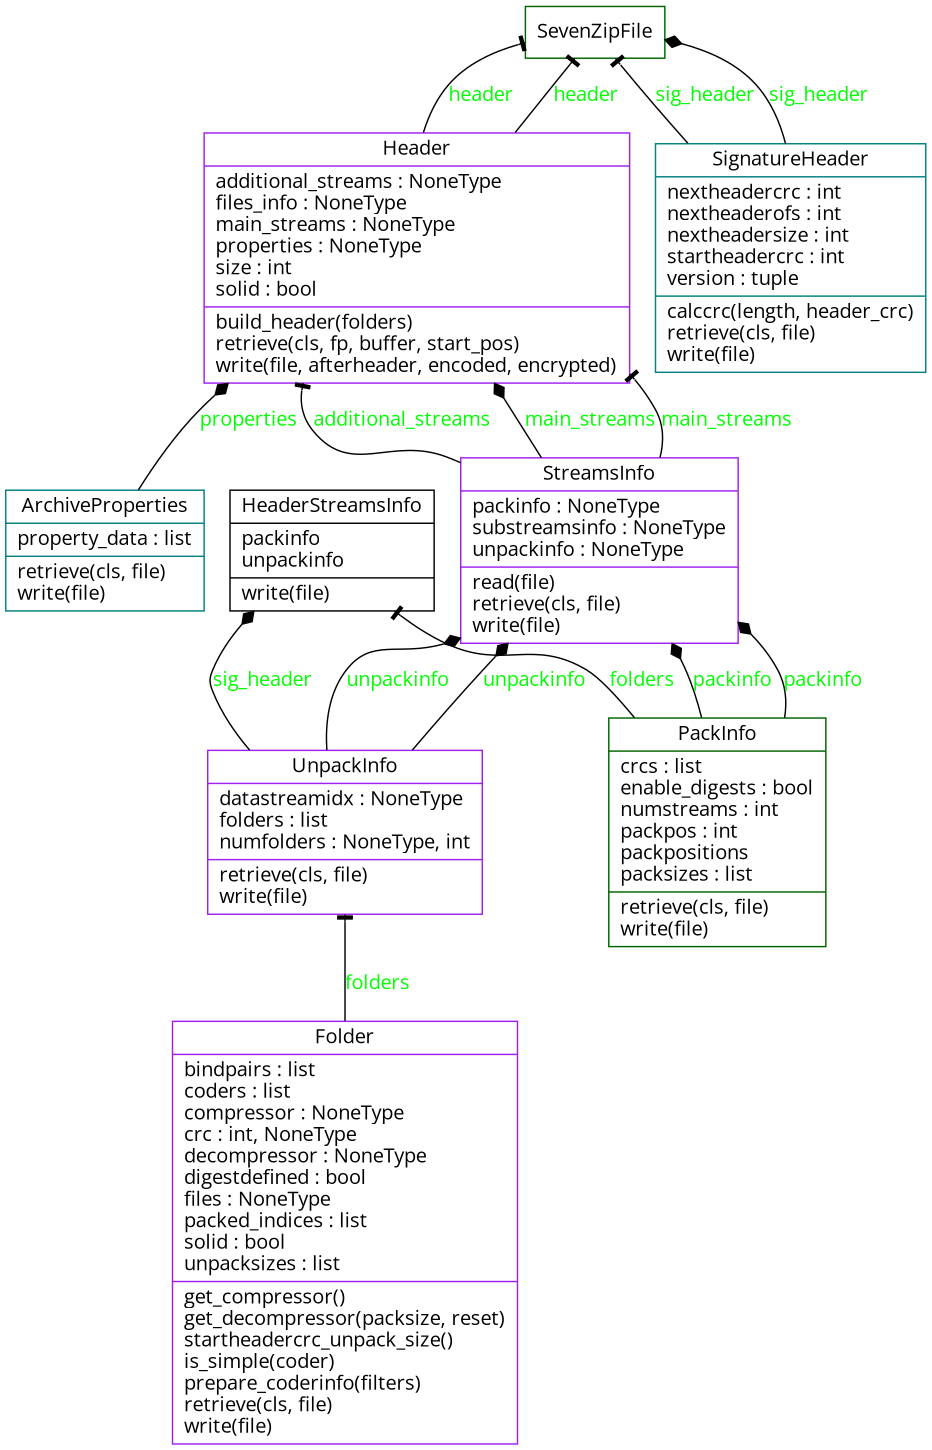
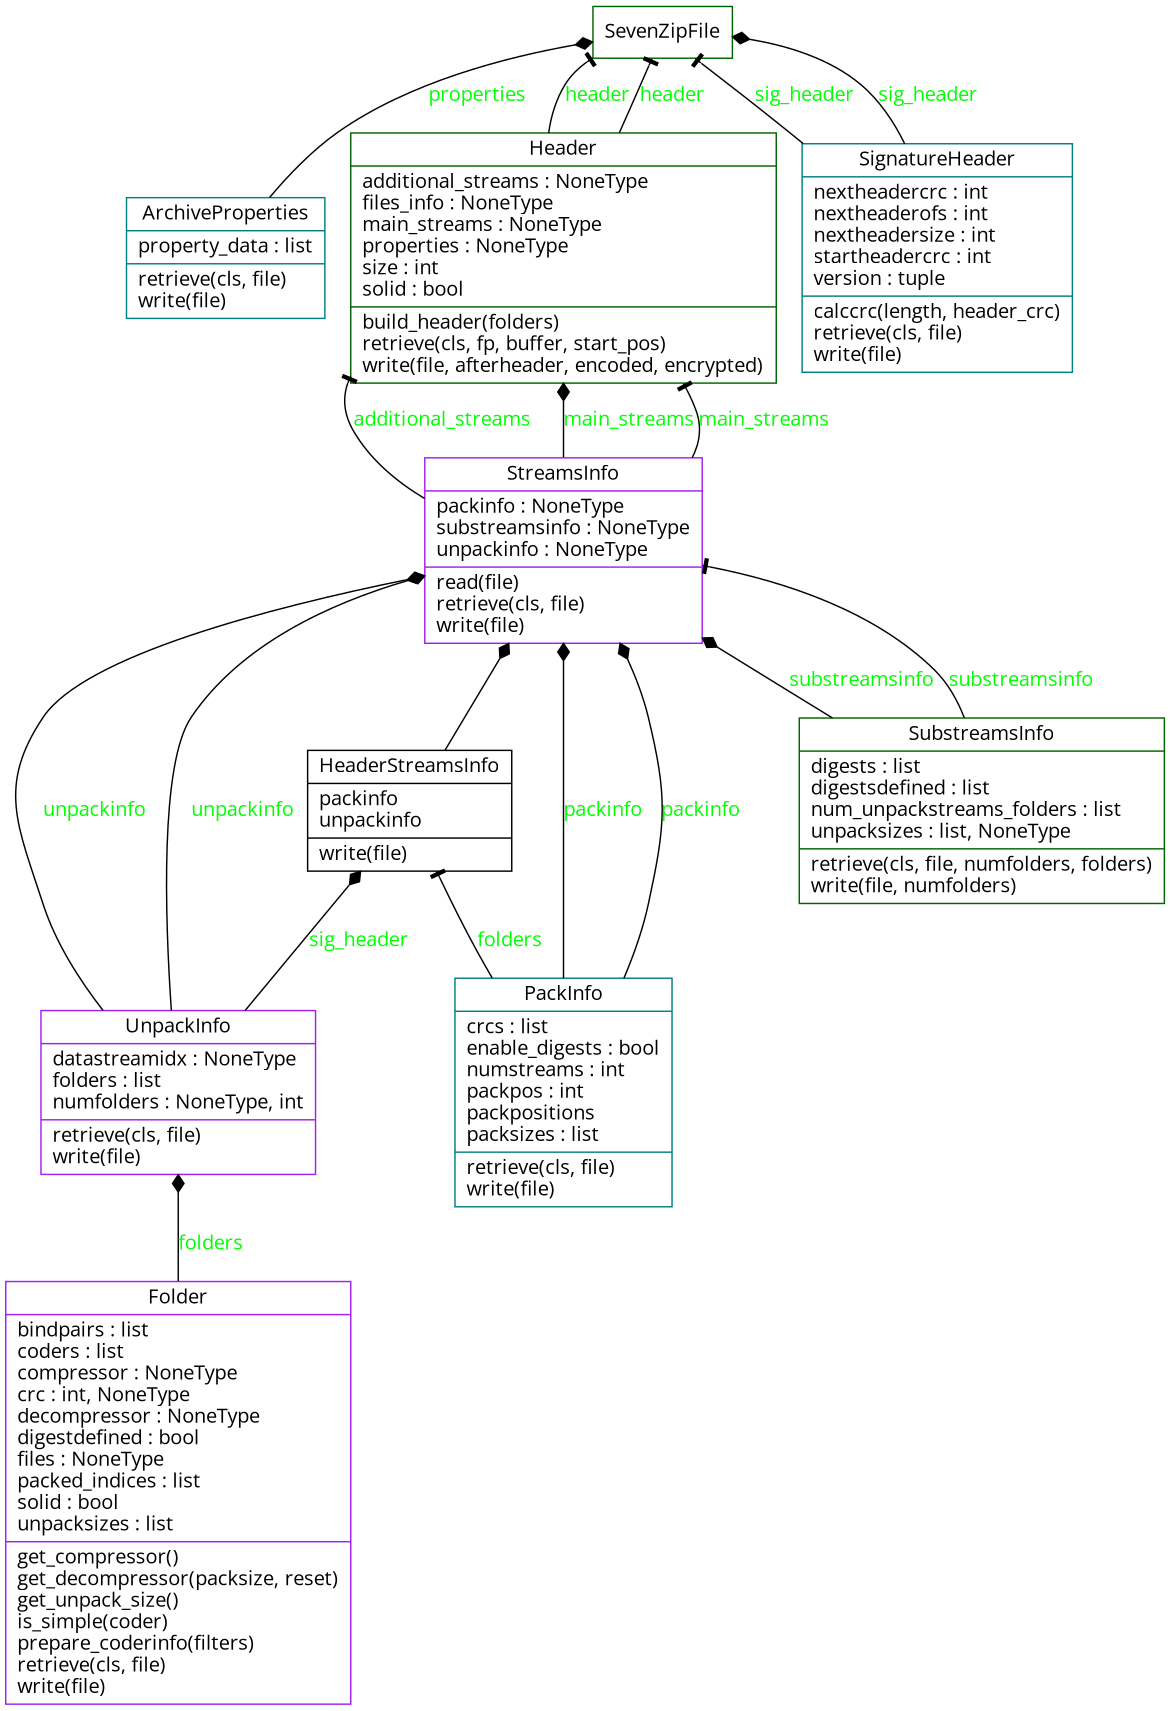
(417, 258) -> (564, 258)
(173, 440) -> (408, 94)
none -> (472, 705)
none -> (982, 811)
(717, 832) -> (564, 1092)
(345, 971) -> (178, 1237)
(319, 1340) -> (98, 1601)
